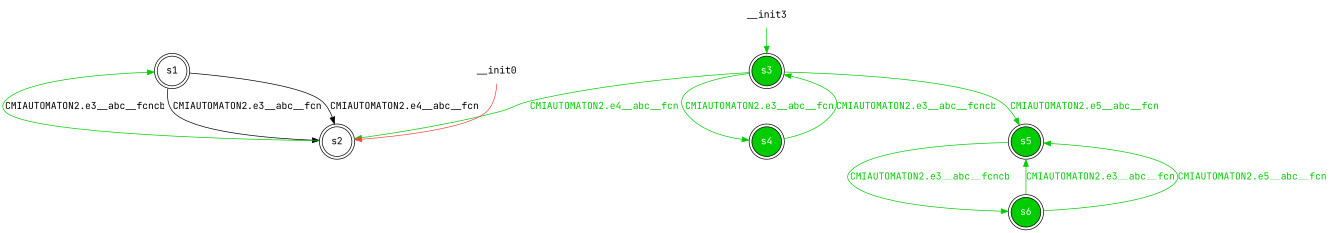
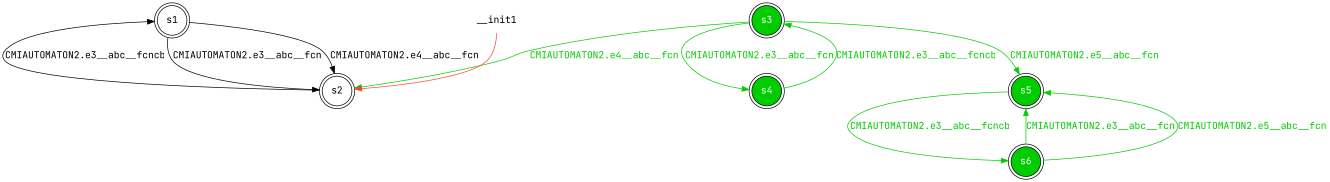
(767, 15) -> none
(496, 71) -> (496, 20)
(82, 129) -> (82, 78)
